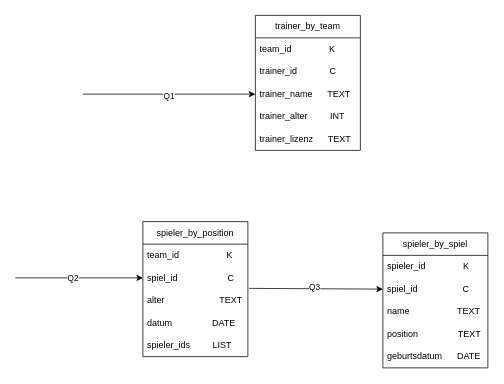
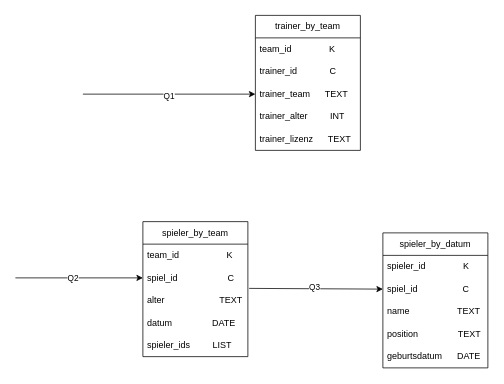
(309, 94) -> (309, 94)
(195, 233) -> (195, 233)
(435, 244) -> (435, 244)
